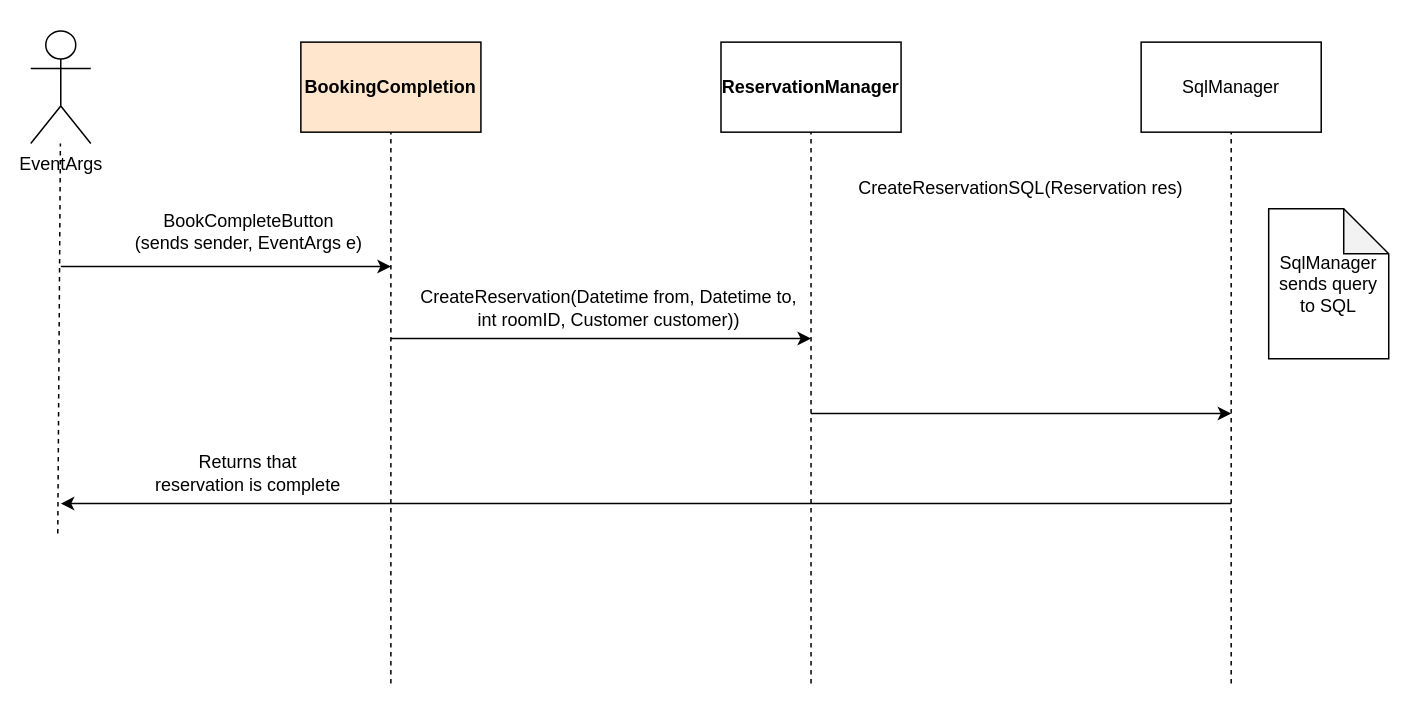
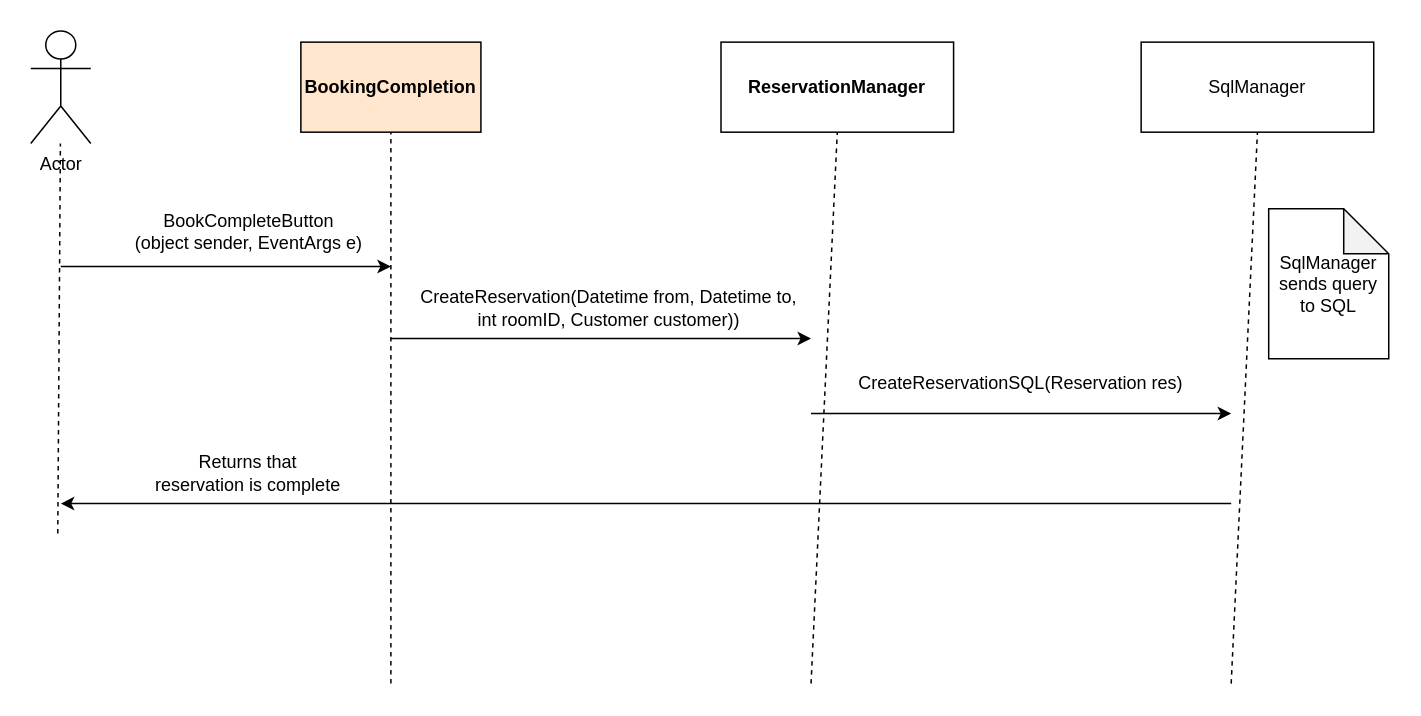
(811, 87) -> (837, 87)
(1231, 87) -> (1257, 87)
(62, 165) -> (62, 165)
(1021, 188) -> (1021, 383)
(249, 232) -> (249, 232)
